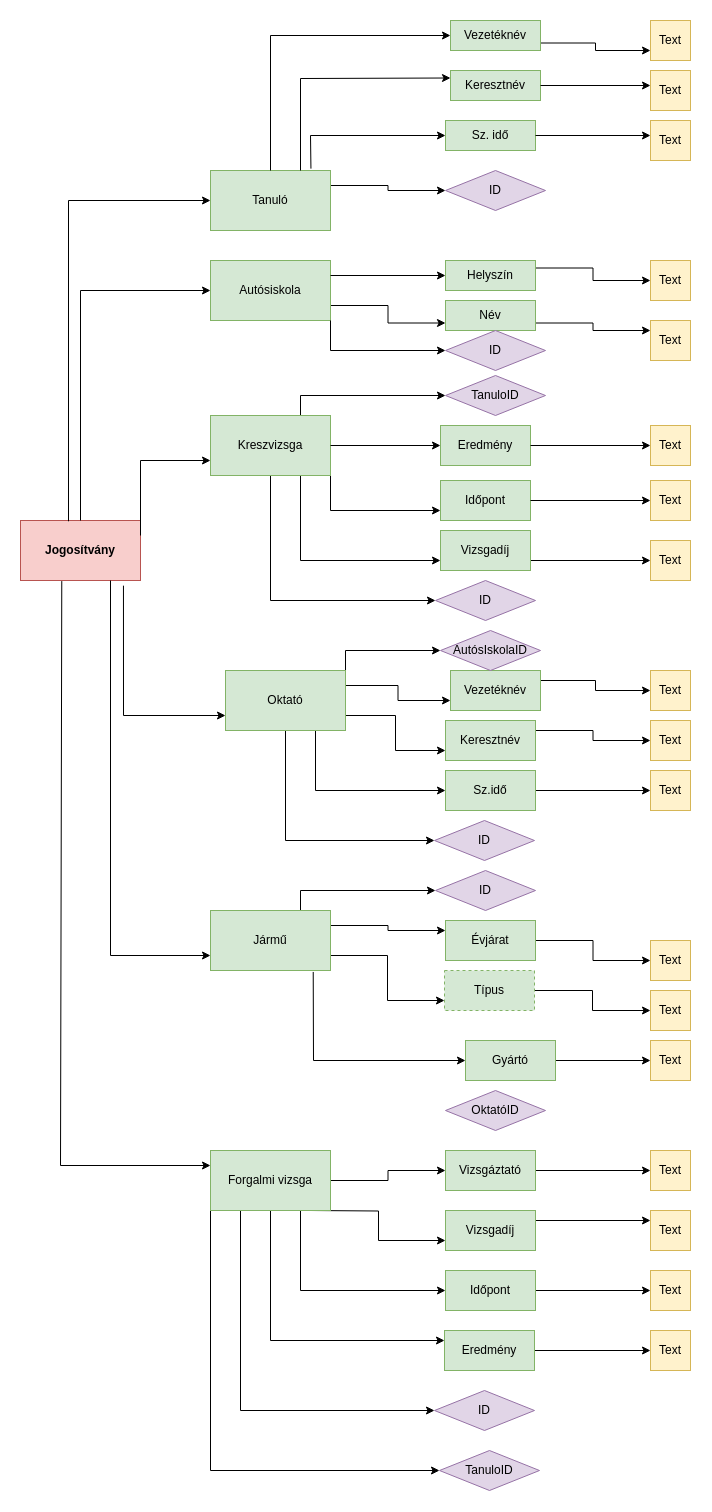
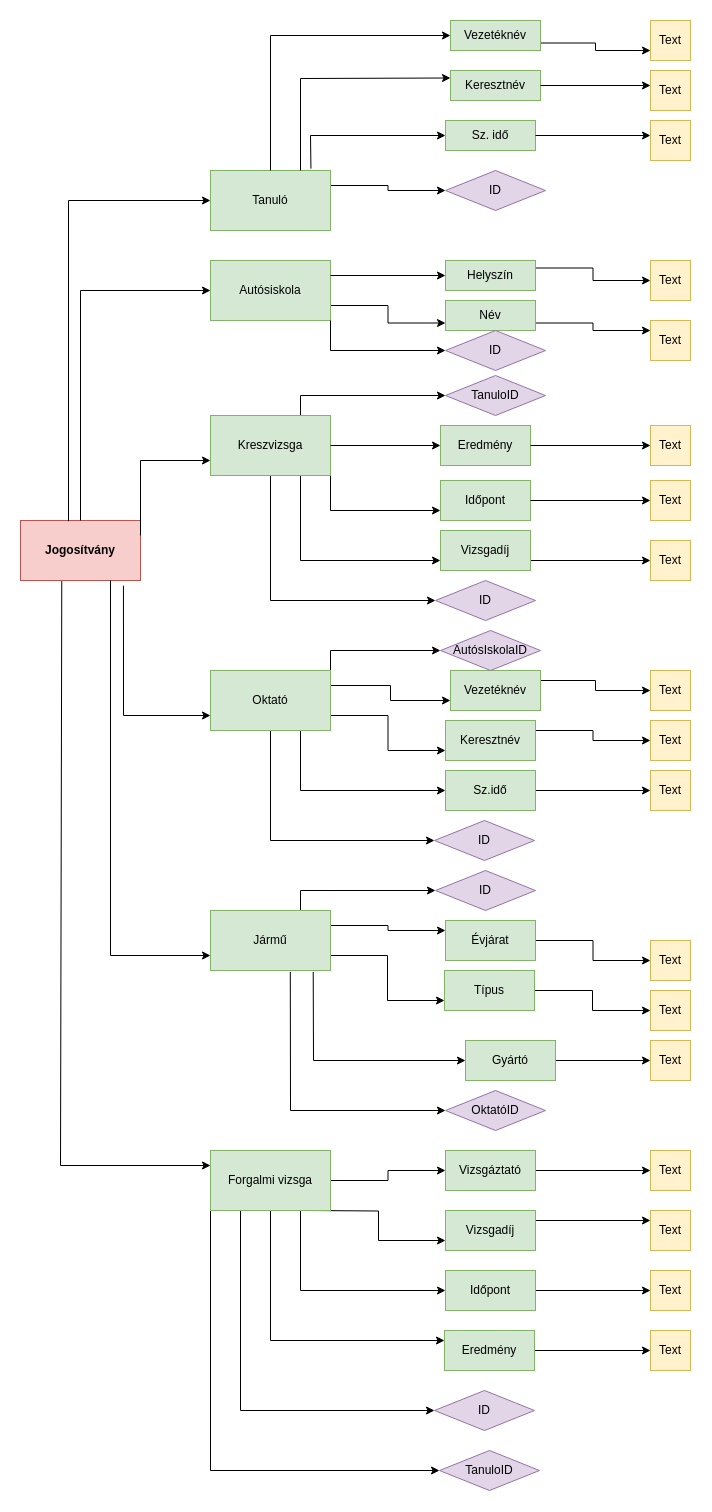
(286, 701) -> (271, 701)
(490, 991) -> (490, 991)
none -> (296, 1111)
